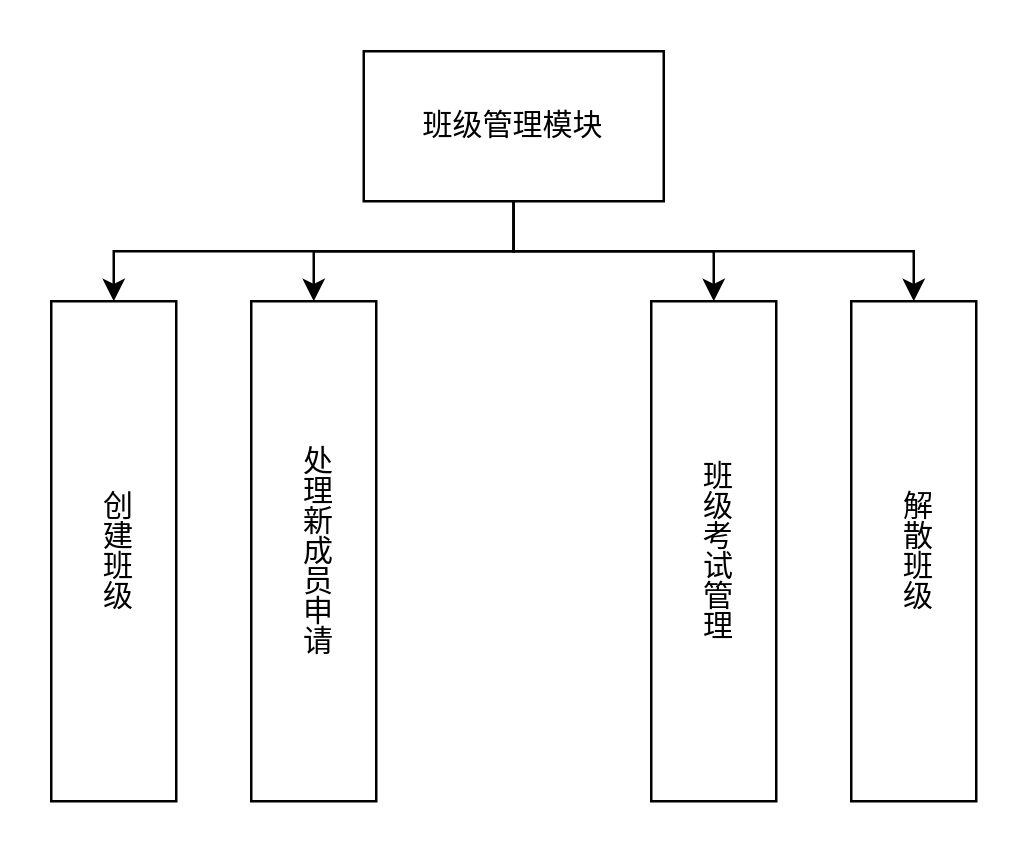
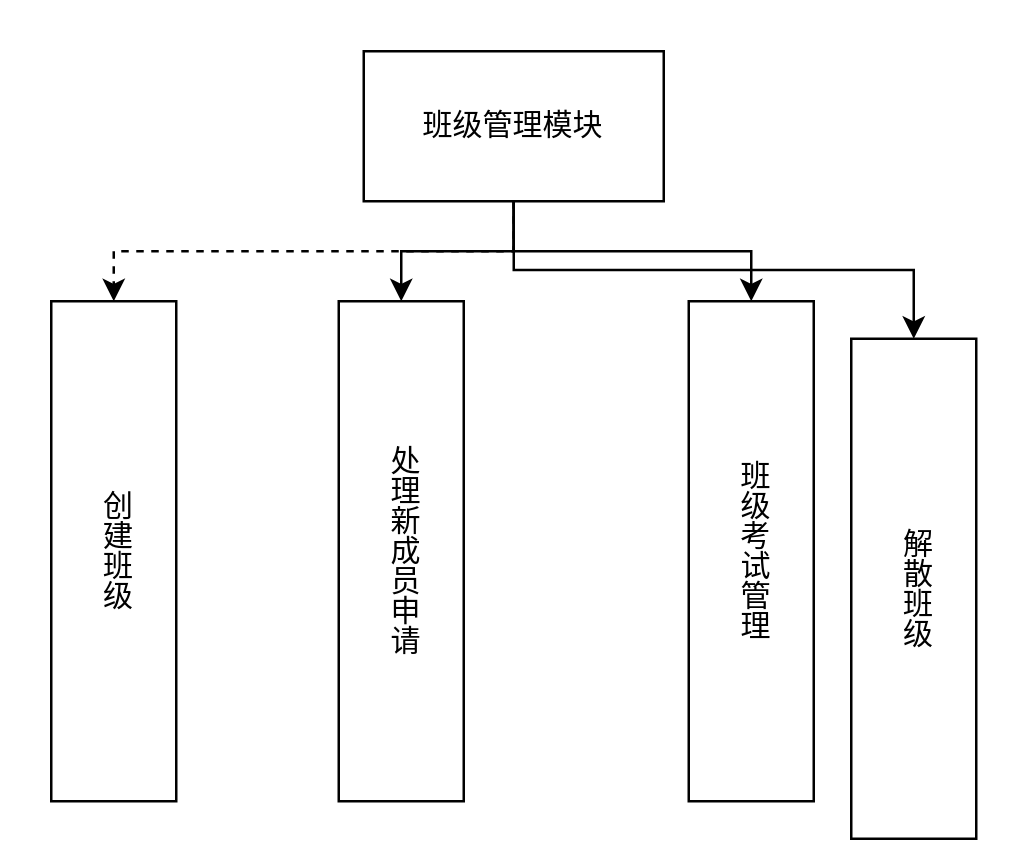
(196, 251) -> (196, 251)
(314, 551) -> (401, 551)
(714, 551) -> (751, 551)
(914, 551) -> (914, 589)
